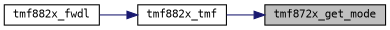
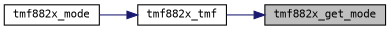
(52, 15) -> (52, 15)
(325, 15) -> (325, 15)
